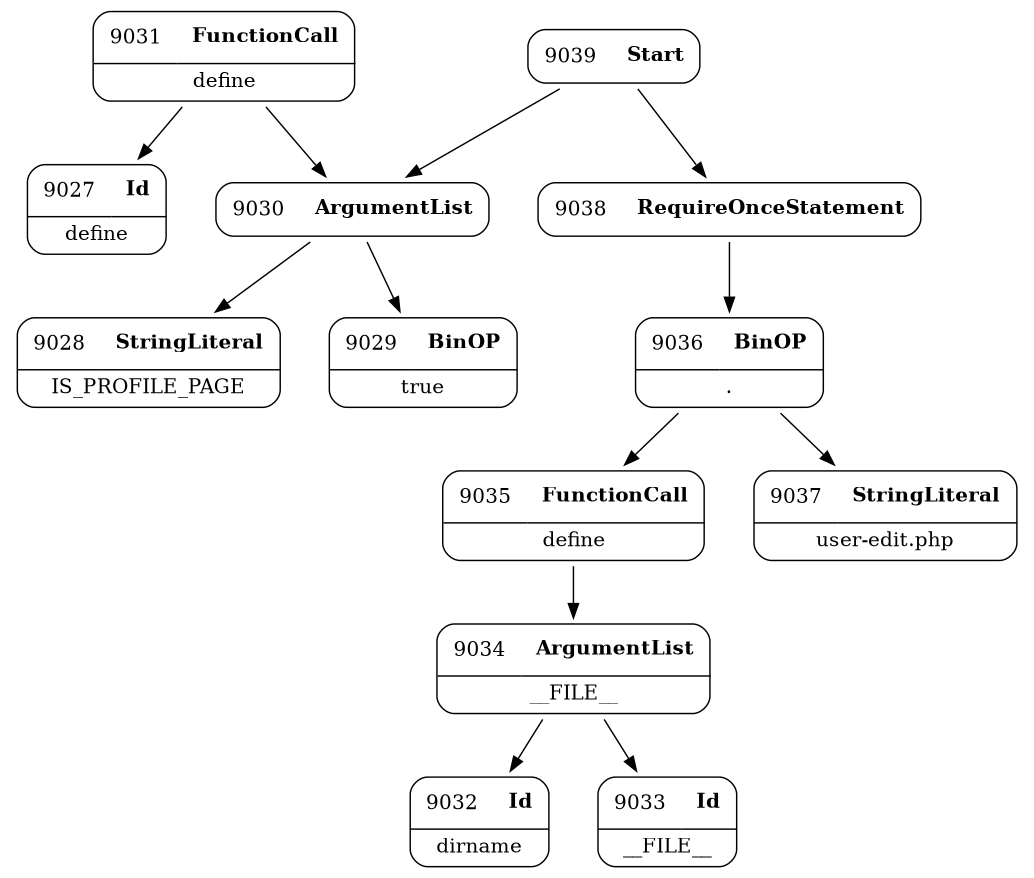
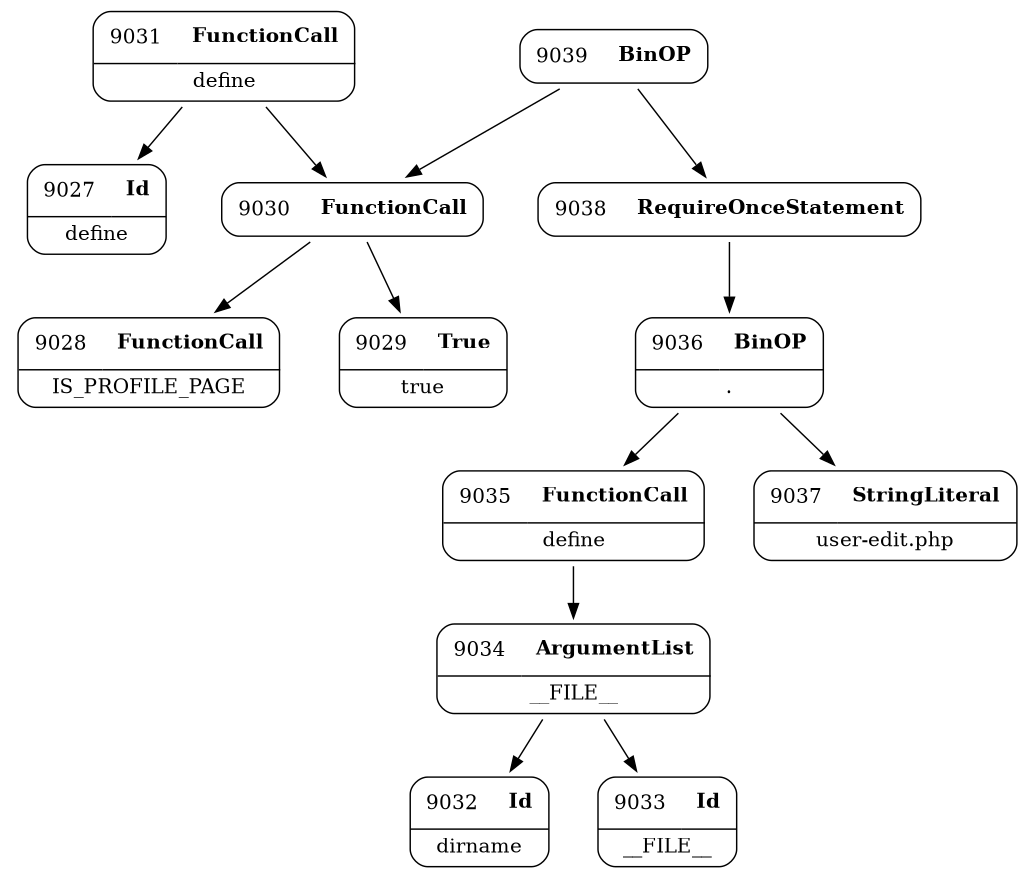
(656, 55) -> (655, 55)
(394, 208) -> (394, 208)
(190, 342) -> (191, 342)
(464, 342) -> (464, 342)
